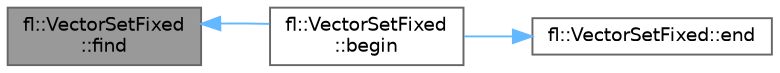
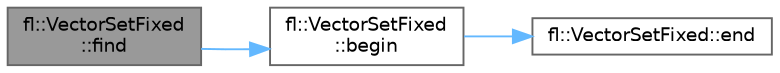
(245, 23) -> (225, 49)
